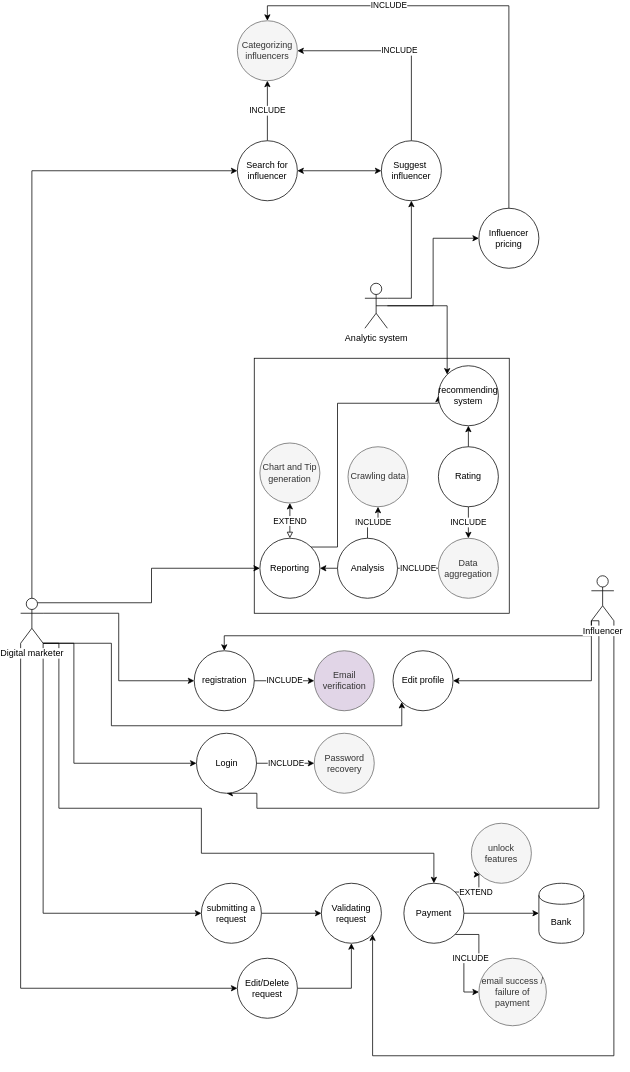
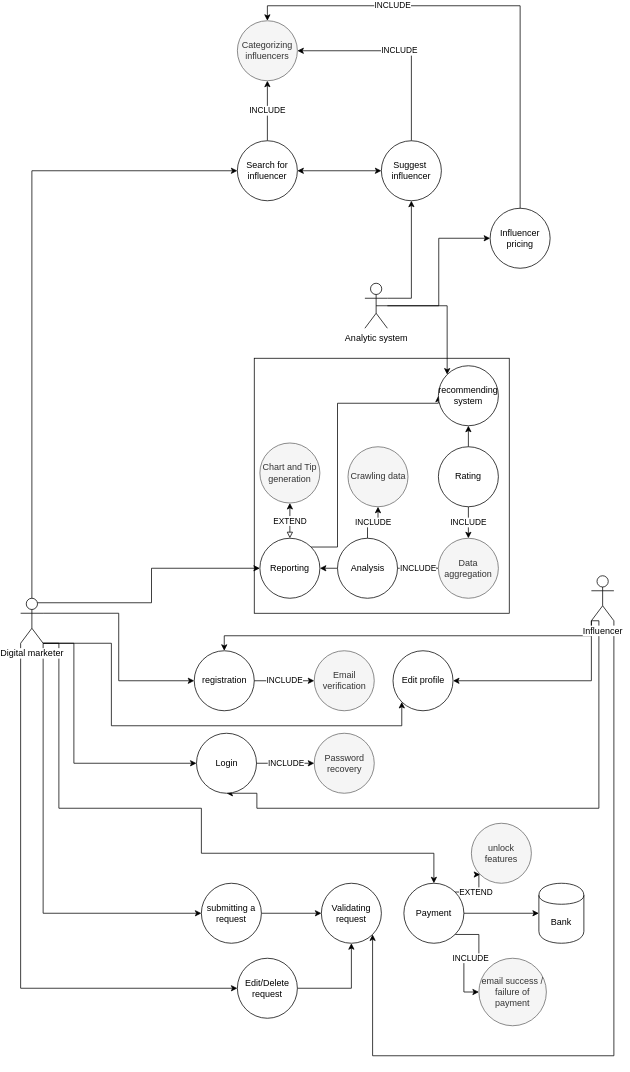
(509, 238) -> (520, 238)
(344, 681) -> (344, 681)
